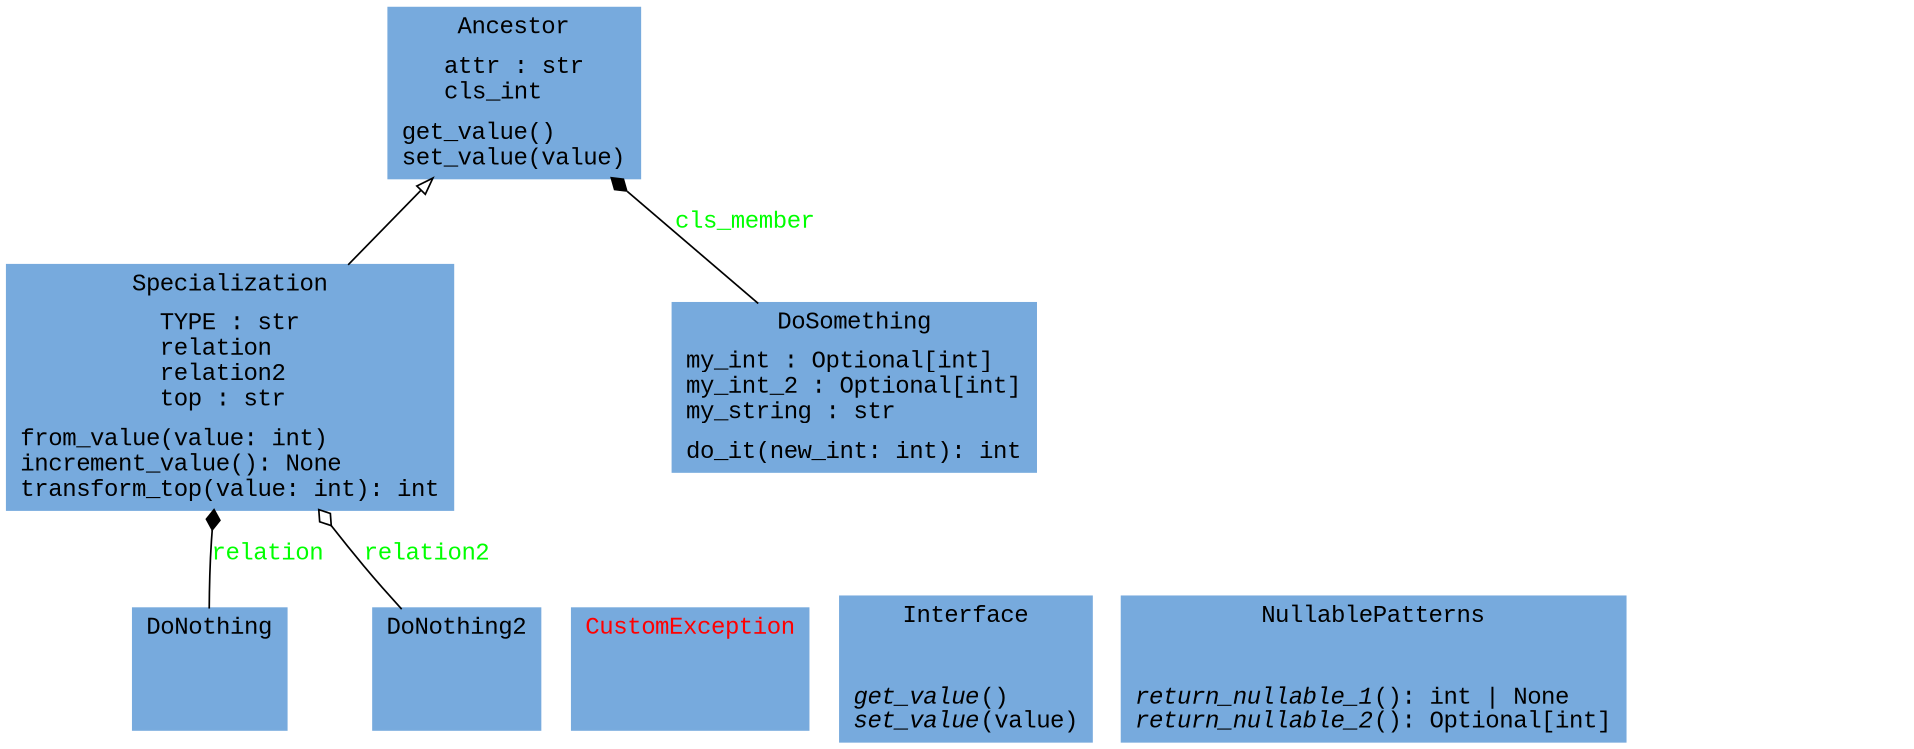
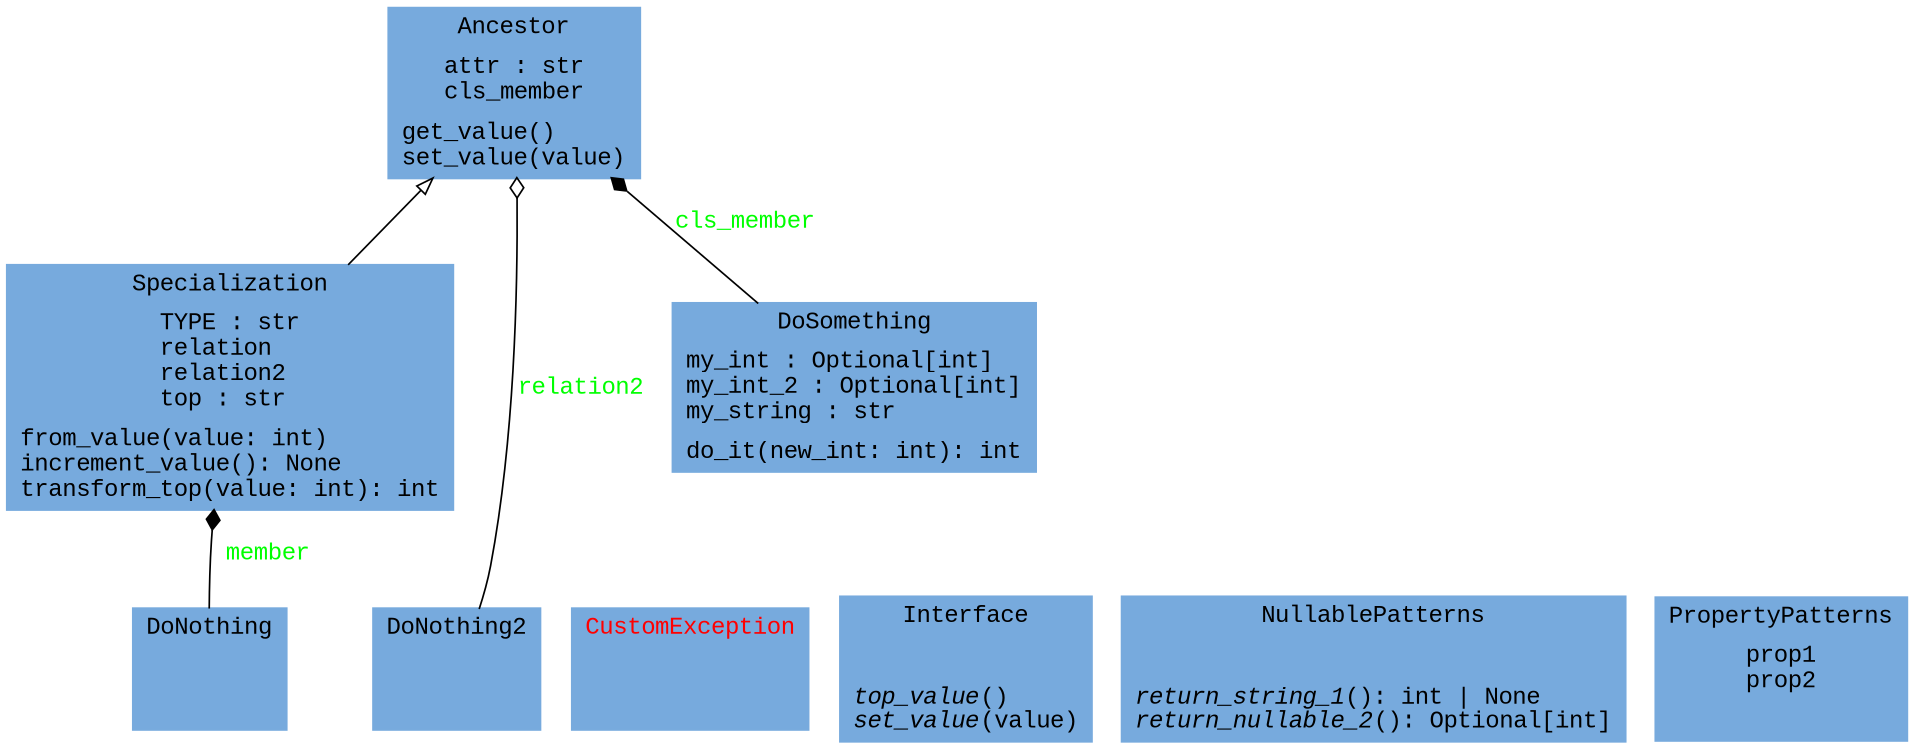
(493, 91) -> (514, 91)
(268, 553) -> (268, 553)
(366, 568) -> (511, 405)
none -> (1781, 669)
(917, 697) -> (917, 697)
(1254, 697) -> (1240, 697)
